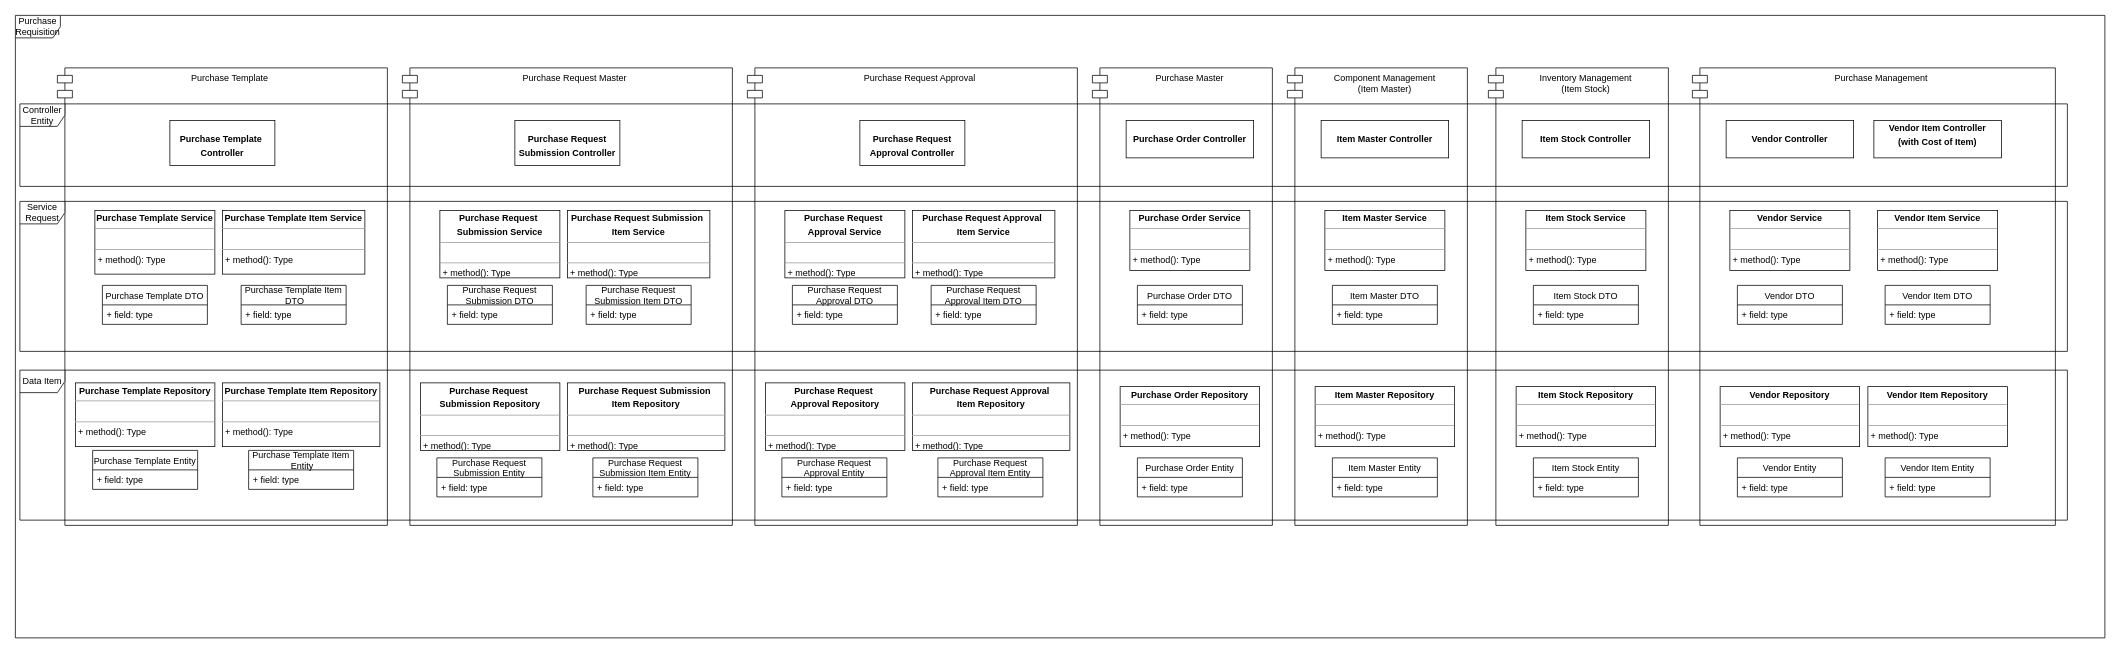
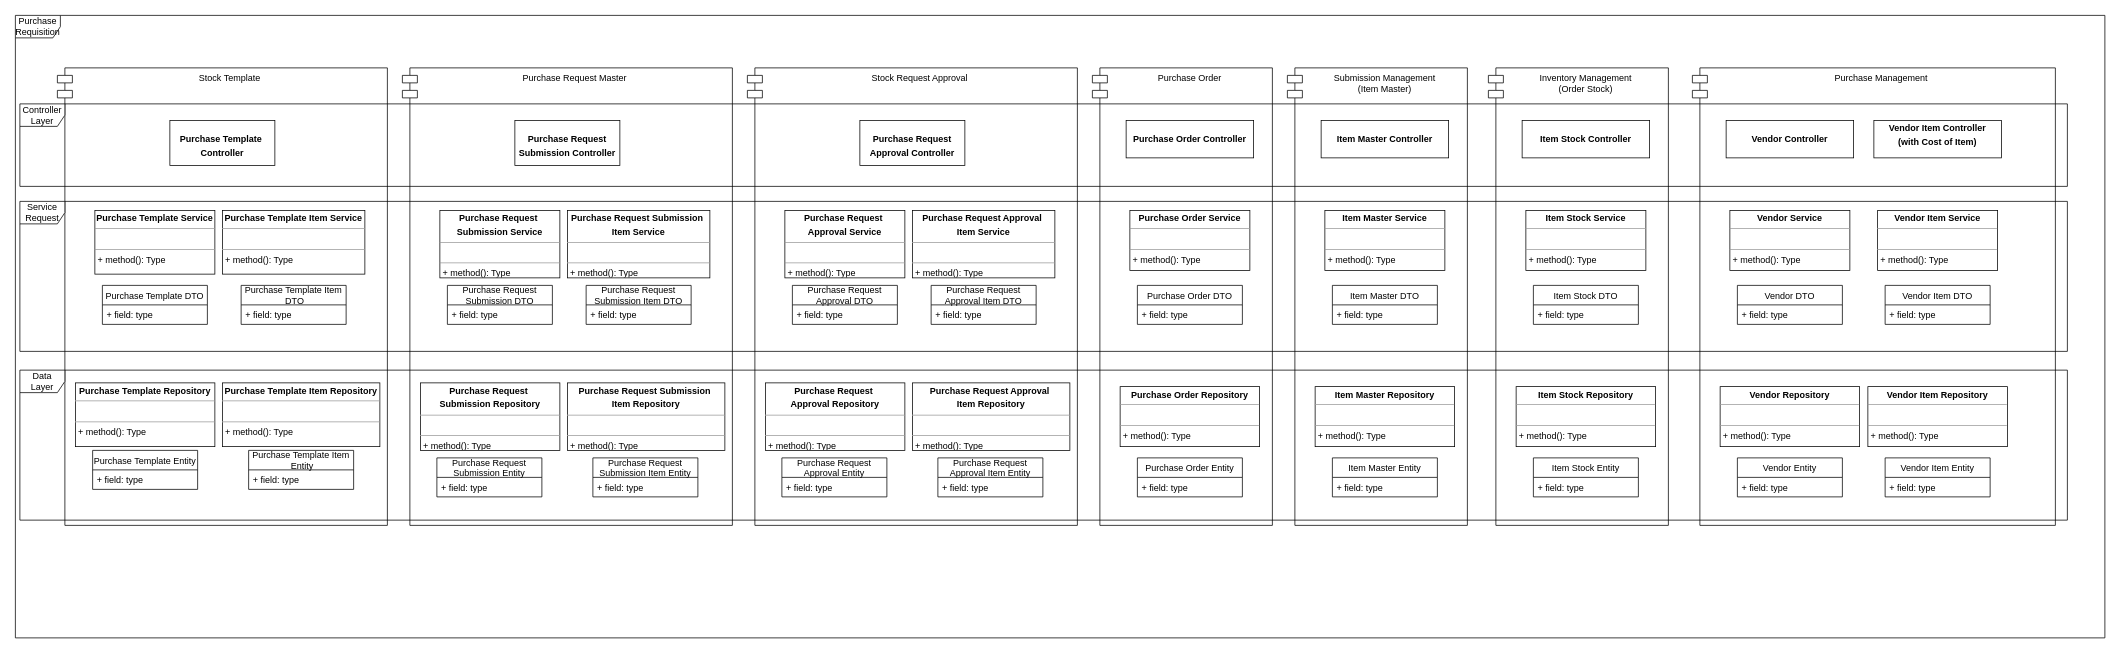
(230, 78) -> (230, 78)
(920, 78) -> (920, 78)
(1190, 78) -> (1190, 78)
(1385, 78) -> (1385, 78)
(1586, 78) -> (1586, 78)
(42, 115) -> (42, 115)
(42, 381) -> (42, 381)
